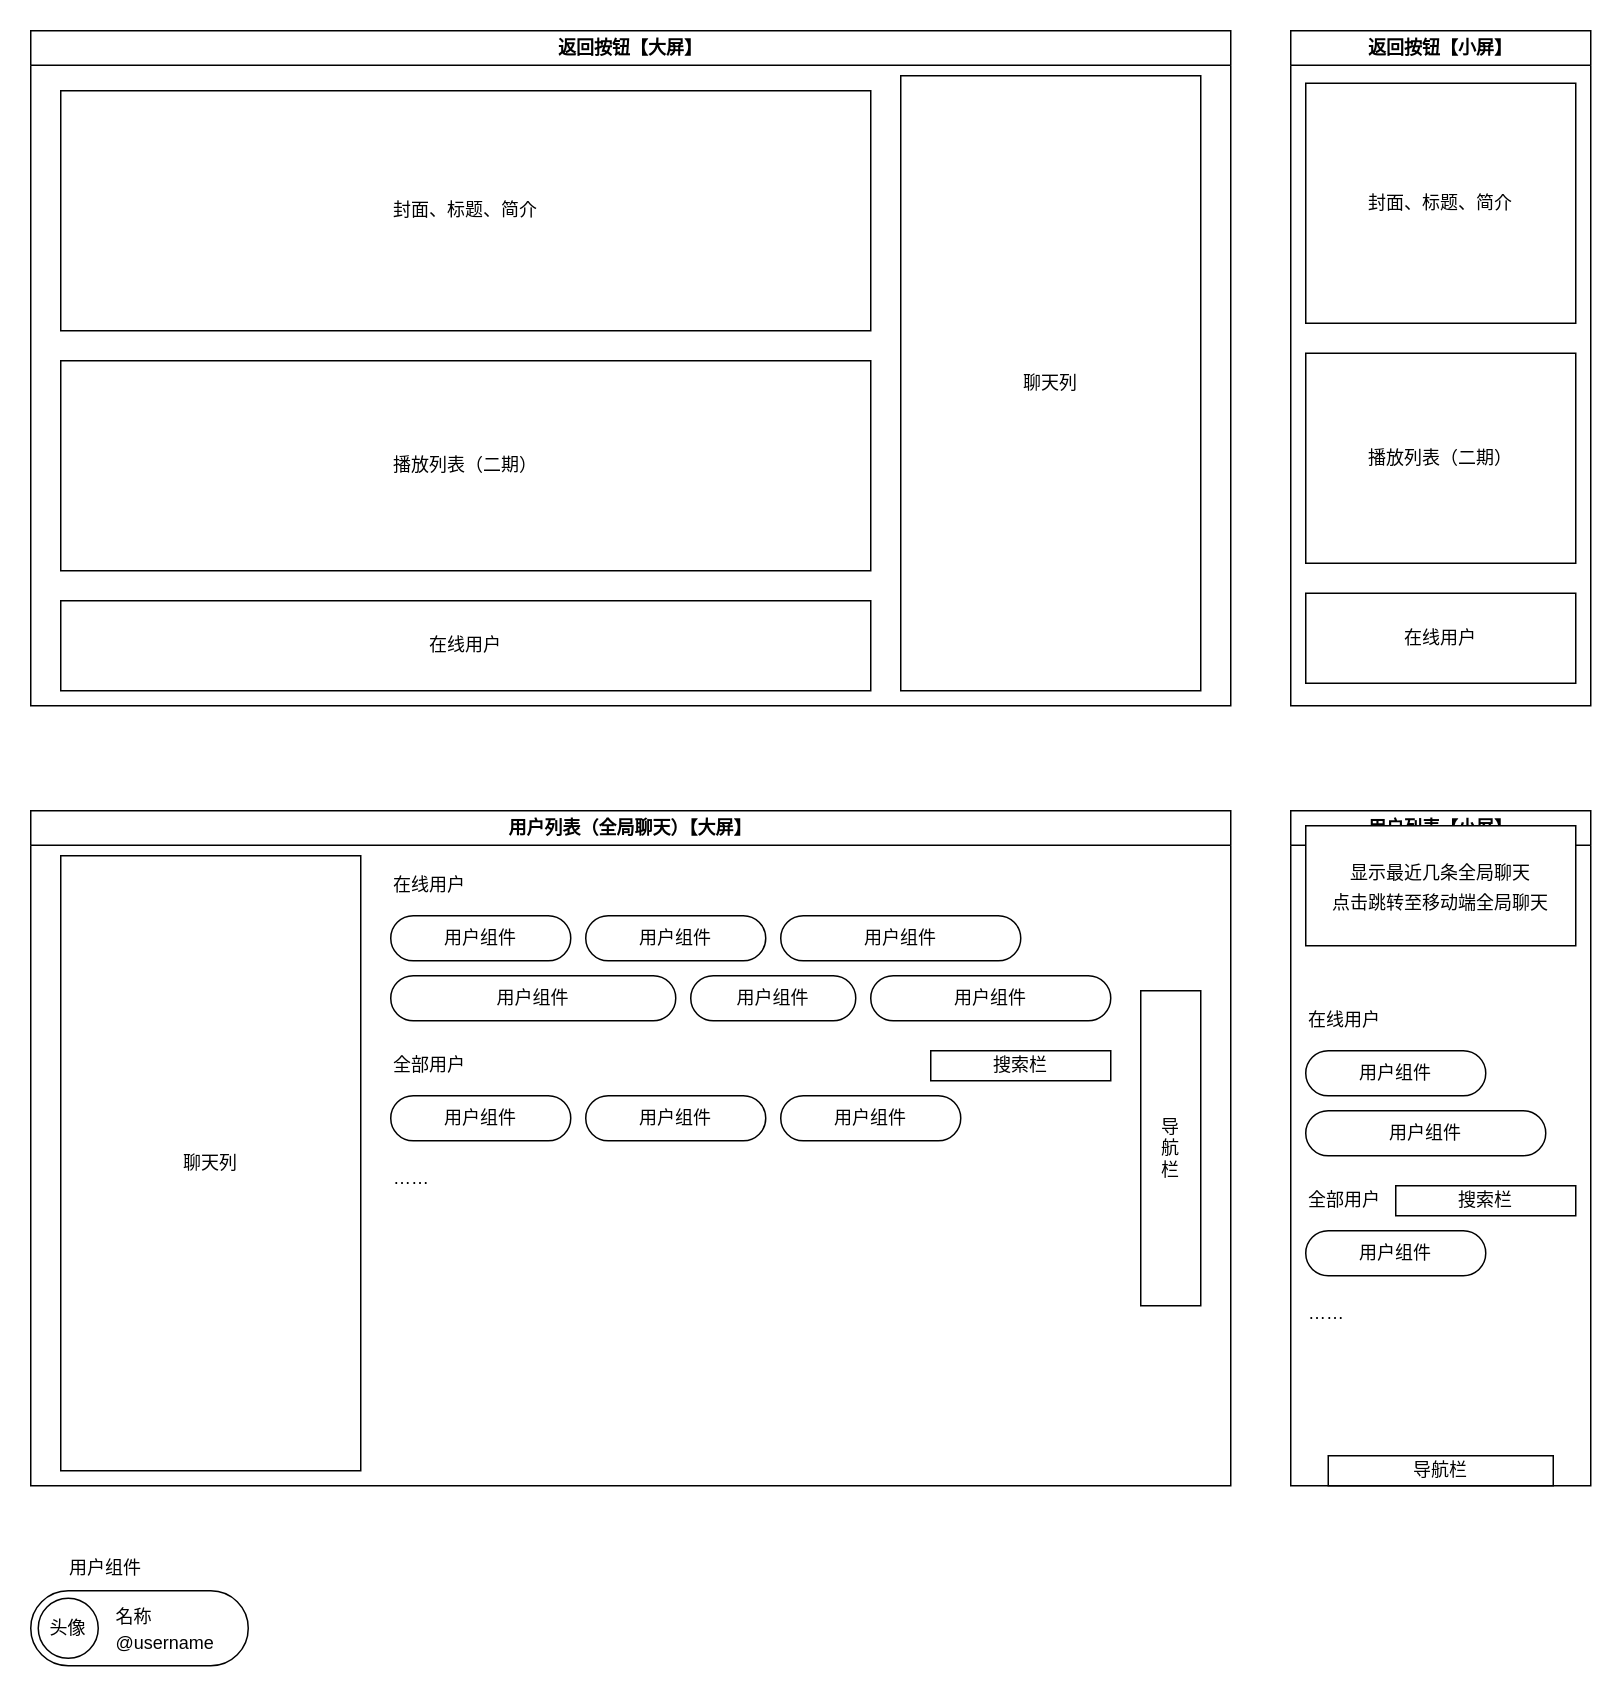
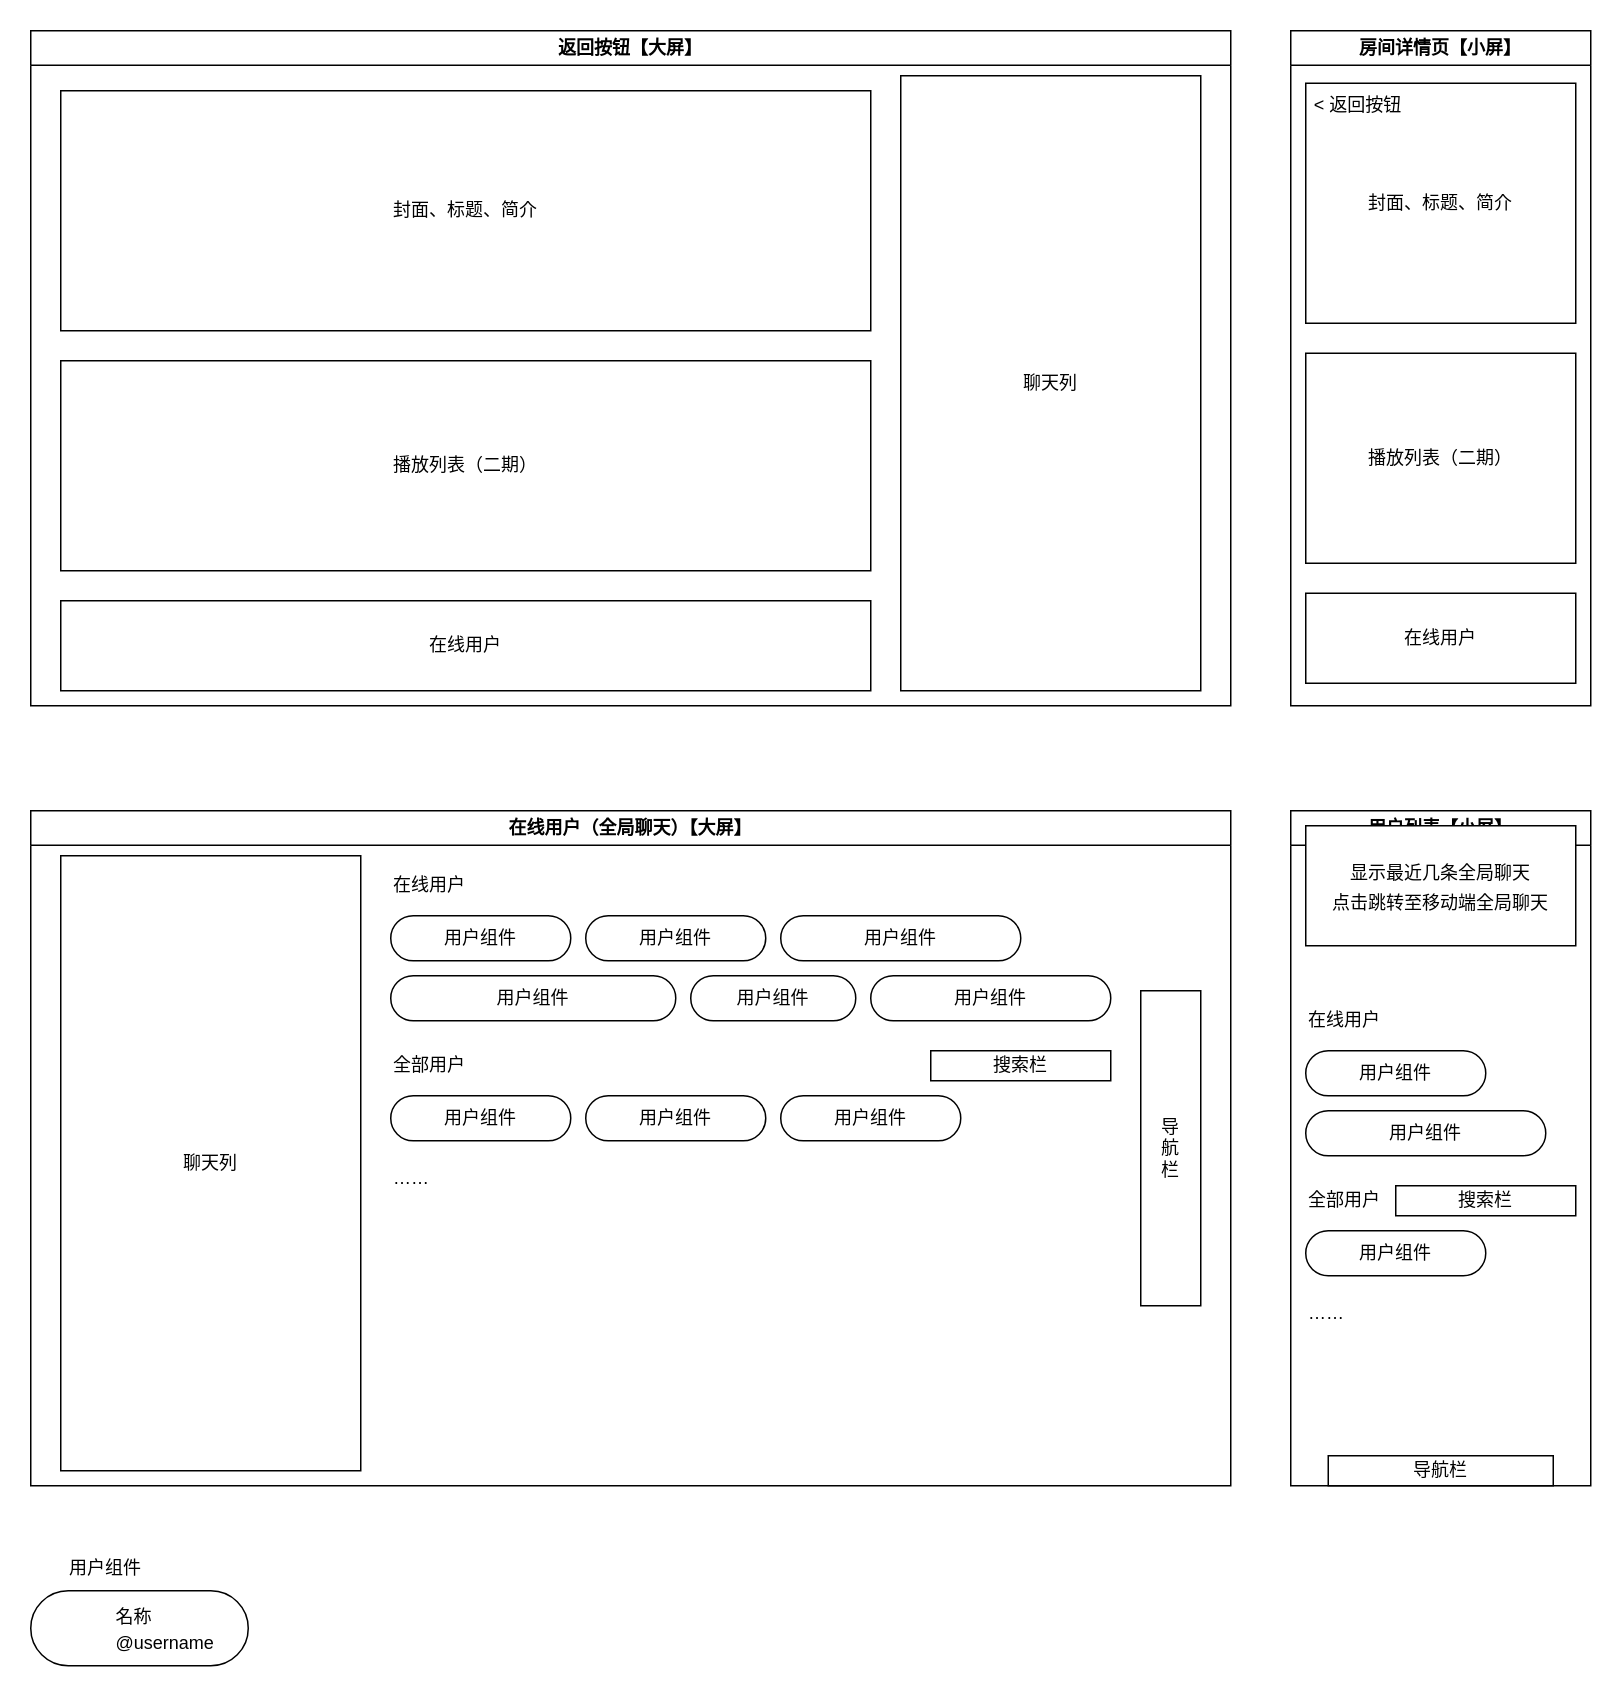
(1441, 49) -> (1441, 49)
none -> (1358, 106)
(631, 829) -> (631, 829)
(68, 1628) -> none
